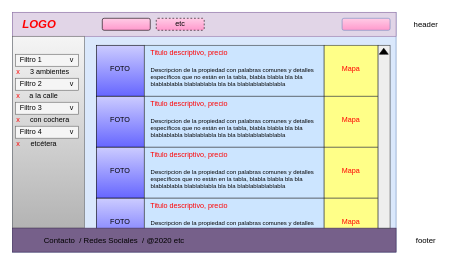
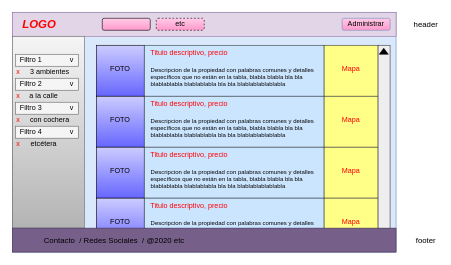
none -> (366, 24)
